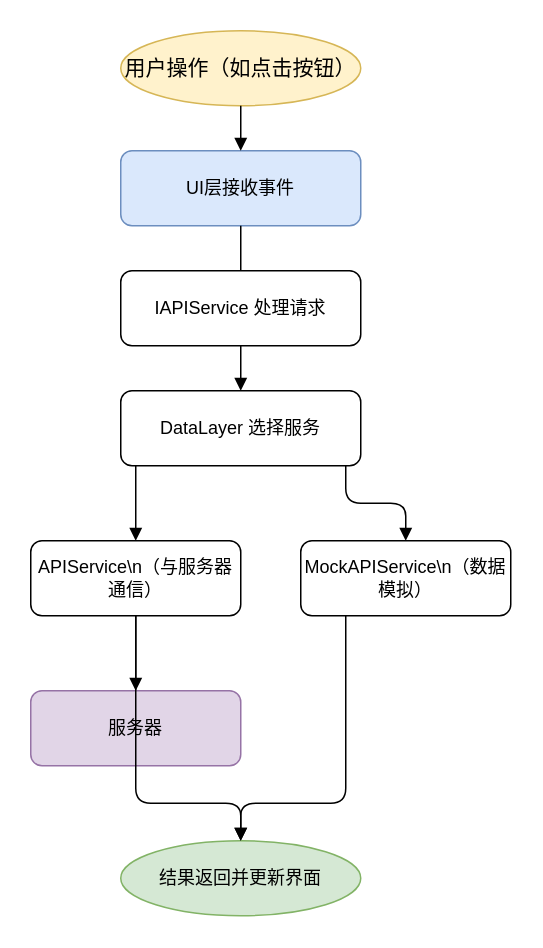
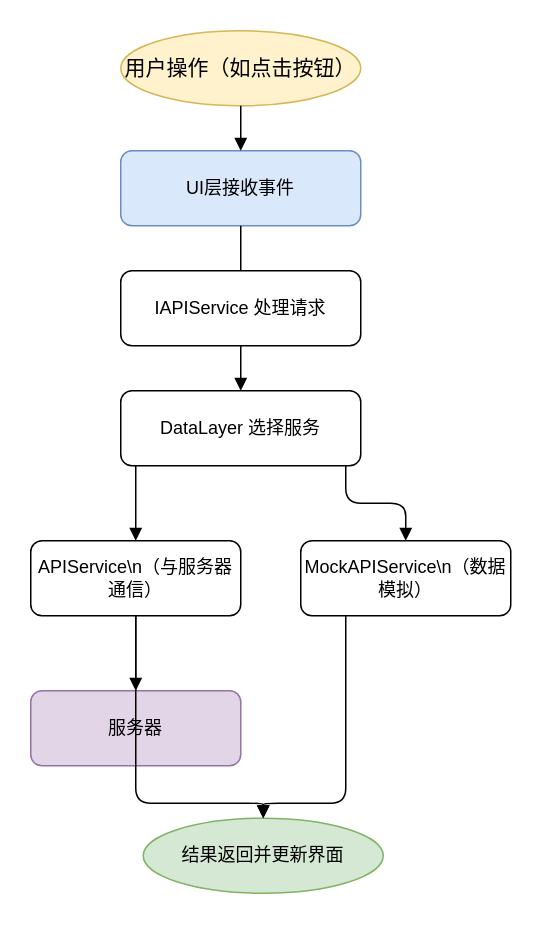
(241, 878) -> (263, 856)
